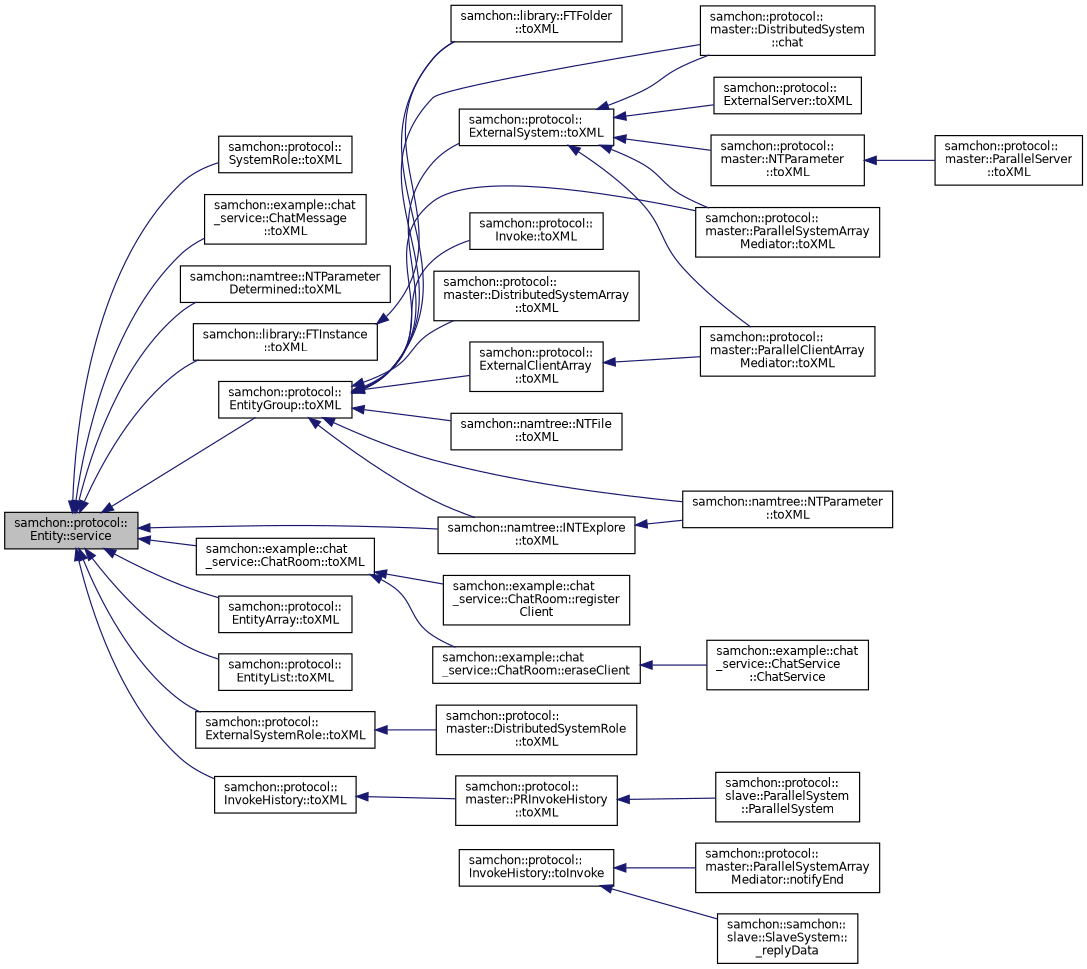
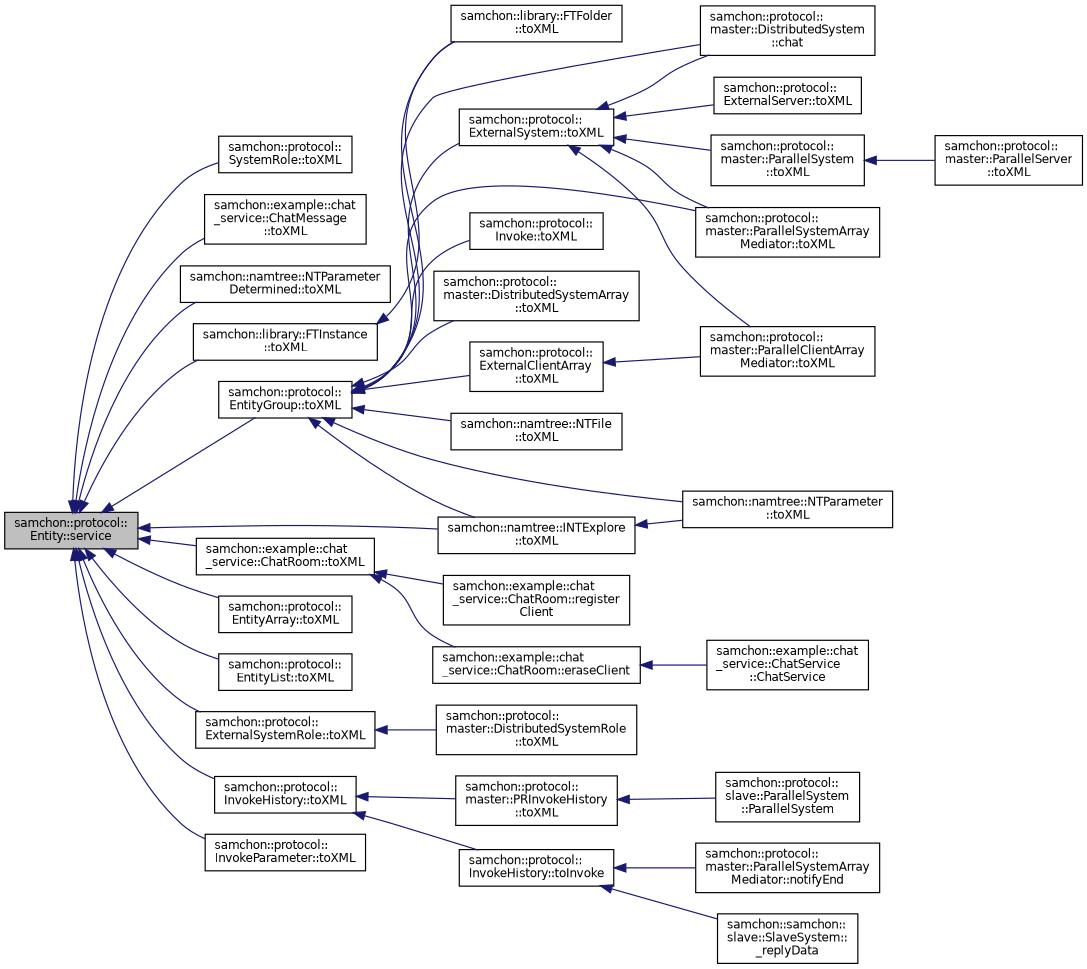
(788, 160) -> (788, 160)
none -> (422, 833)
none -> (285, 853)
